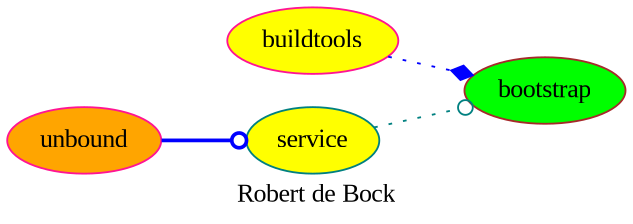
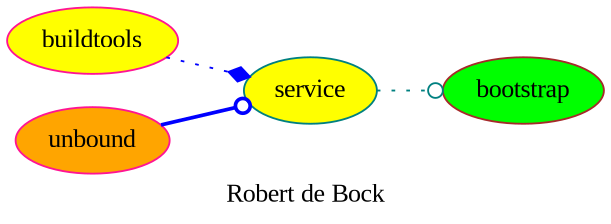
(419, 64) -> (197, 65)
